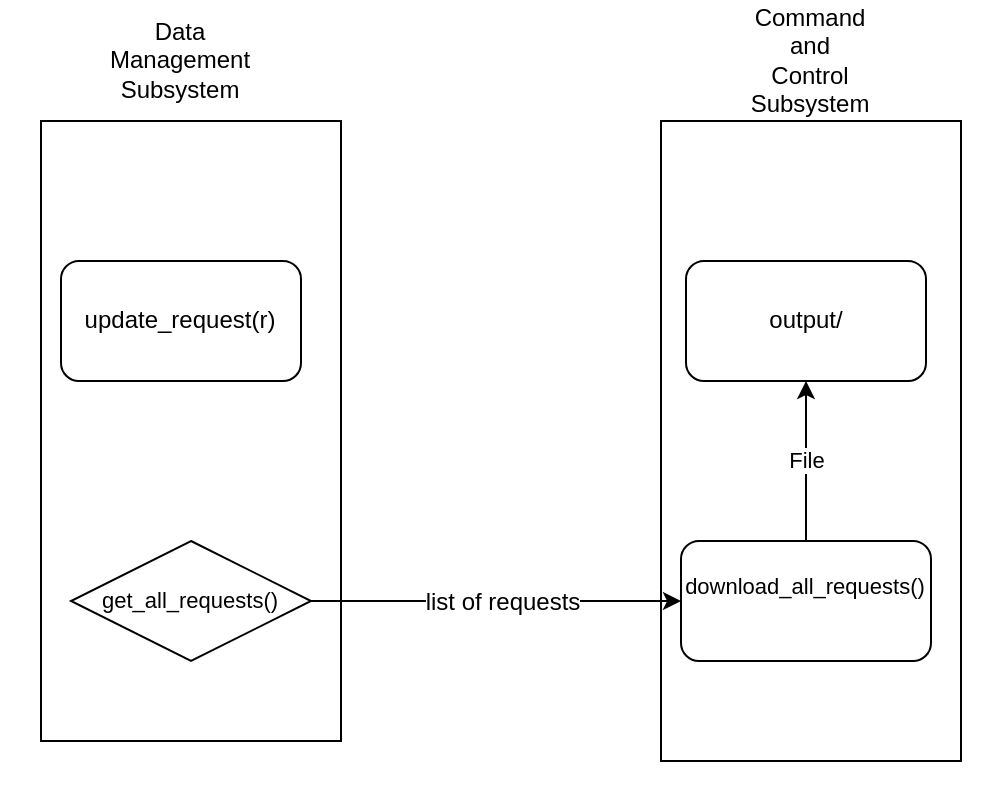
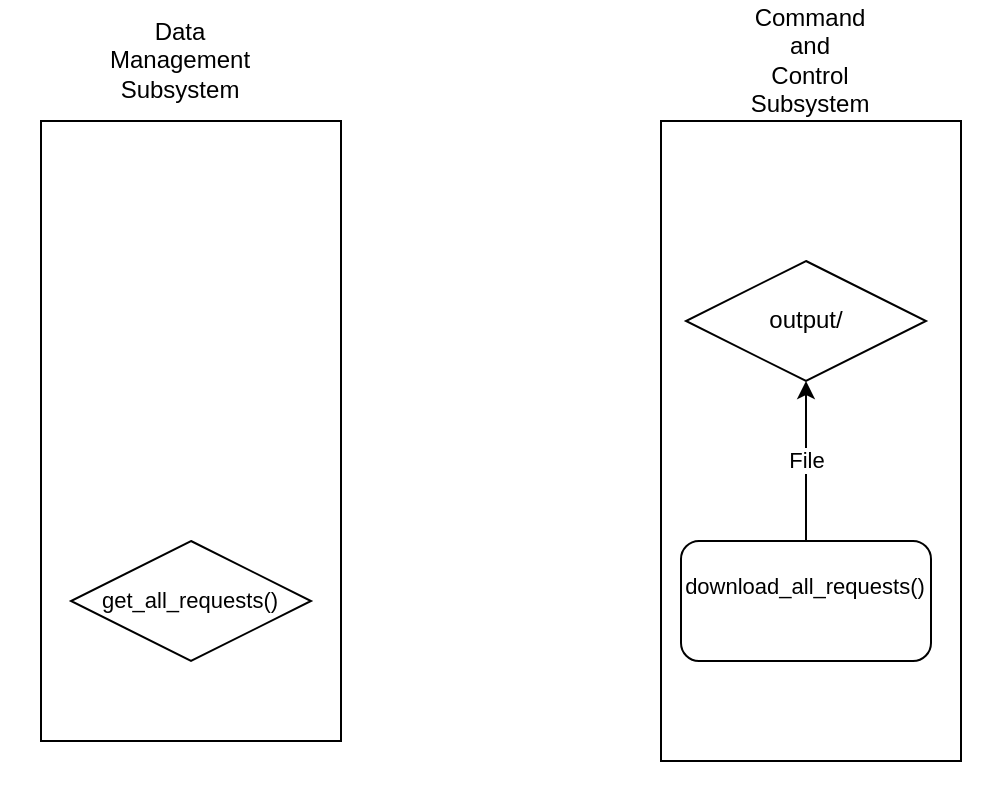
(181, 321) -> none
(806, 321) -> (806, 321)
(578, 601) -> none
